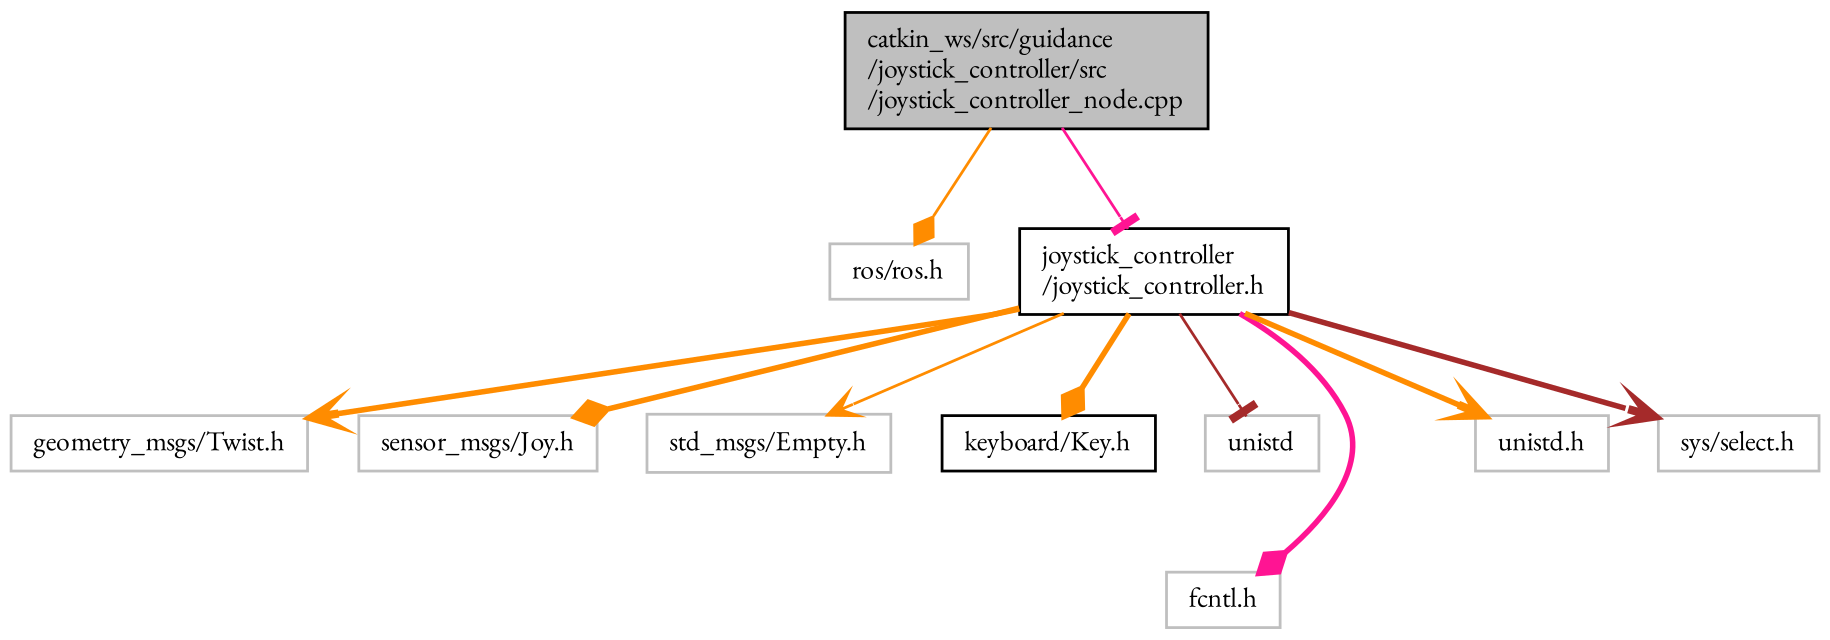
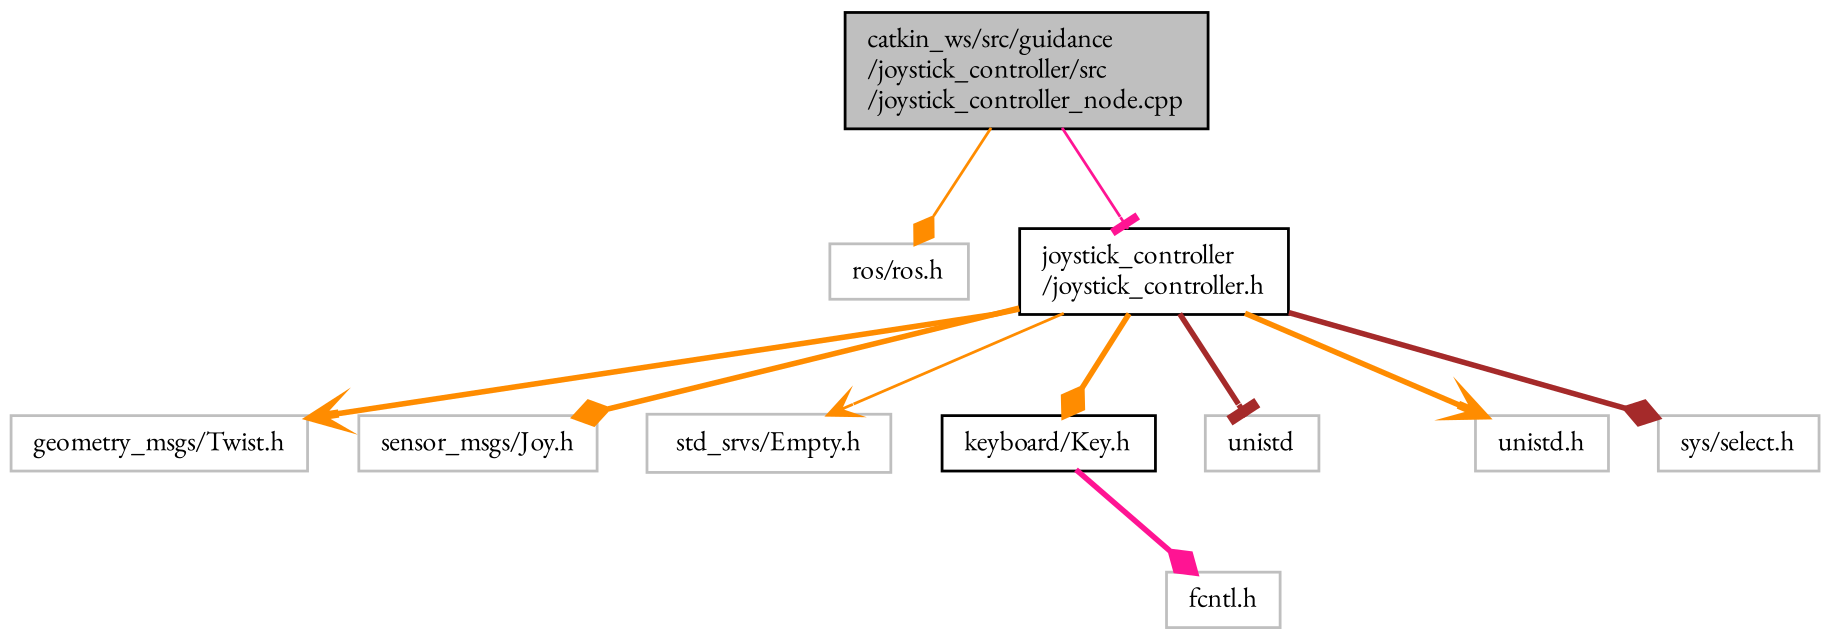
(1209, 359) -> (1209, 359)
(1457, 361) -> (1457, 361)
(1348, 421) -> (1123, 510)
(769, 443) -> (769, 443)
